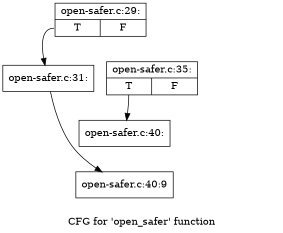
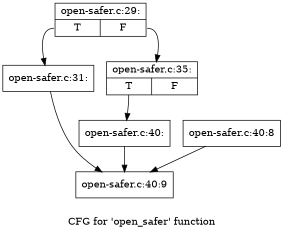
none -> (158, 39)
none -> (232, 133)
none -> (125, 156)
